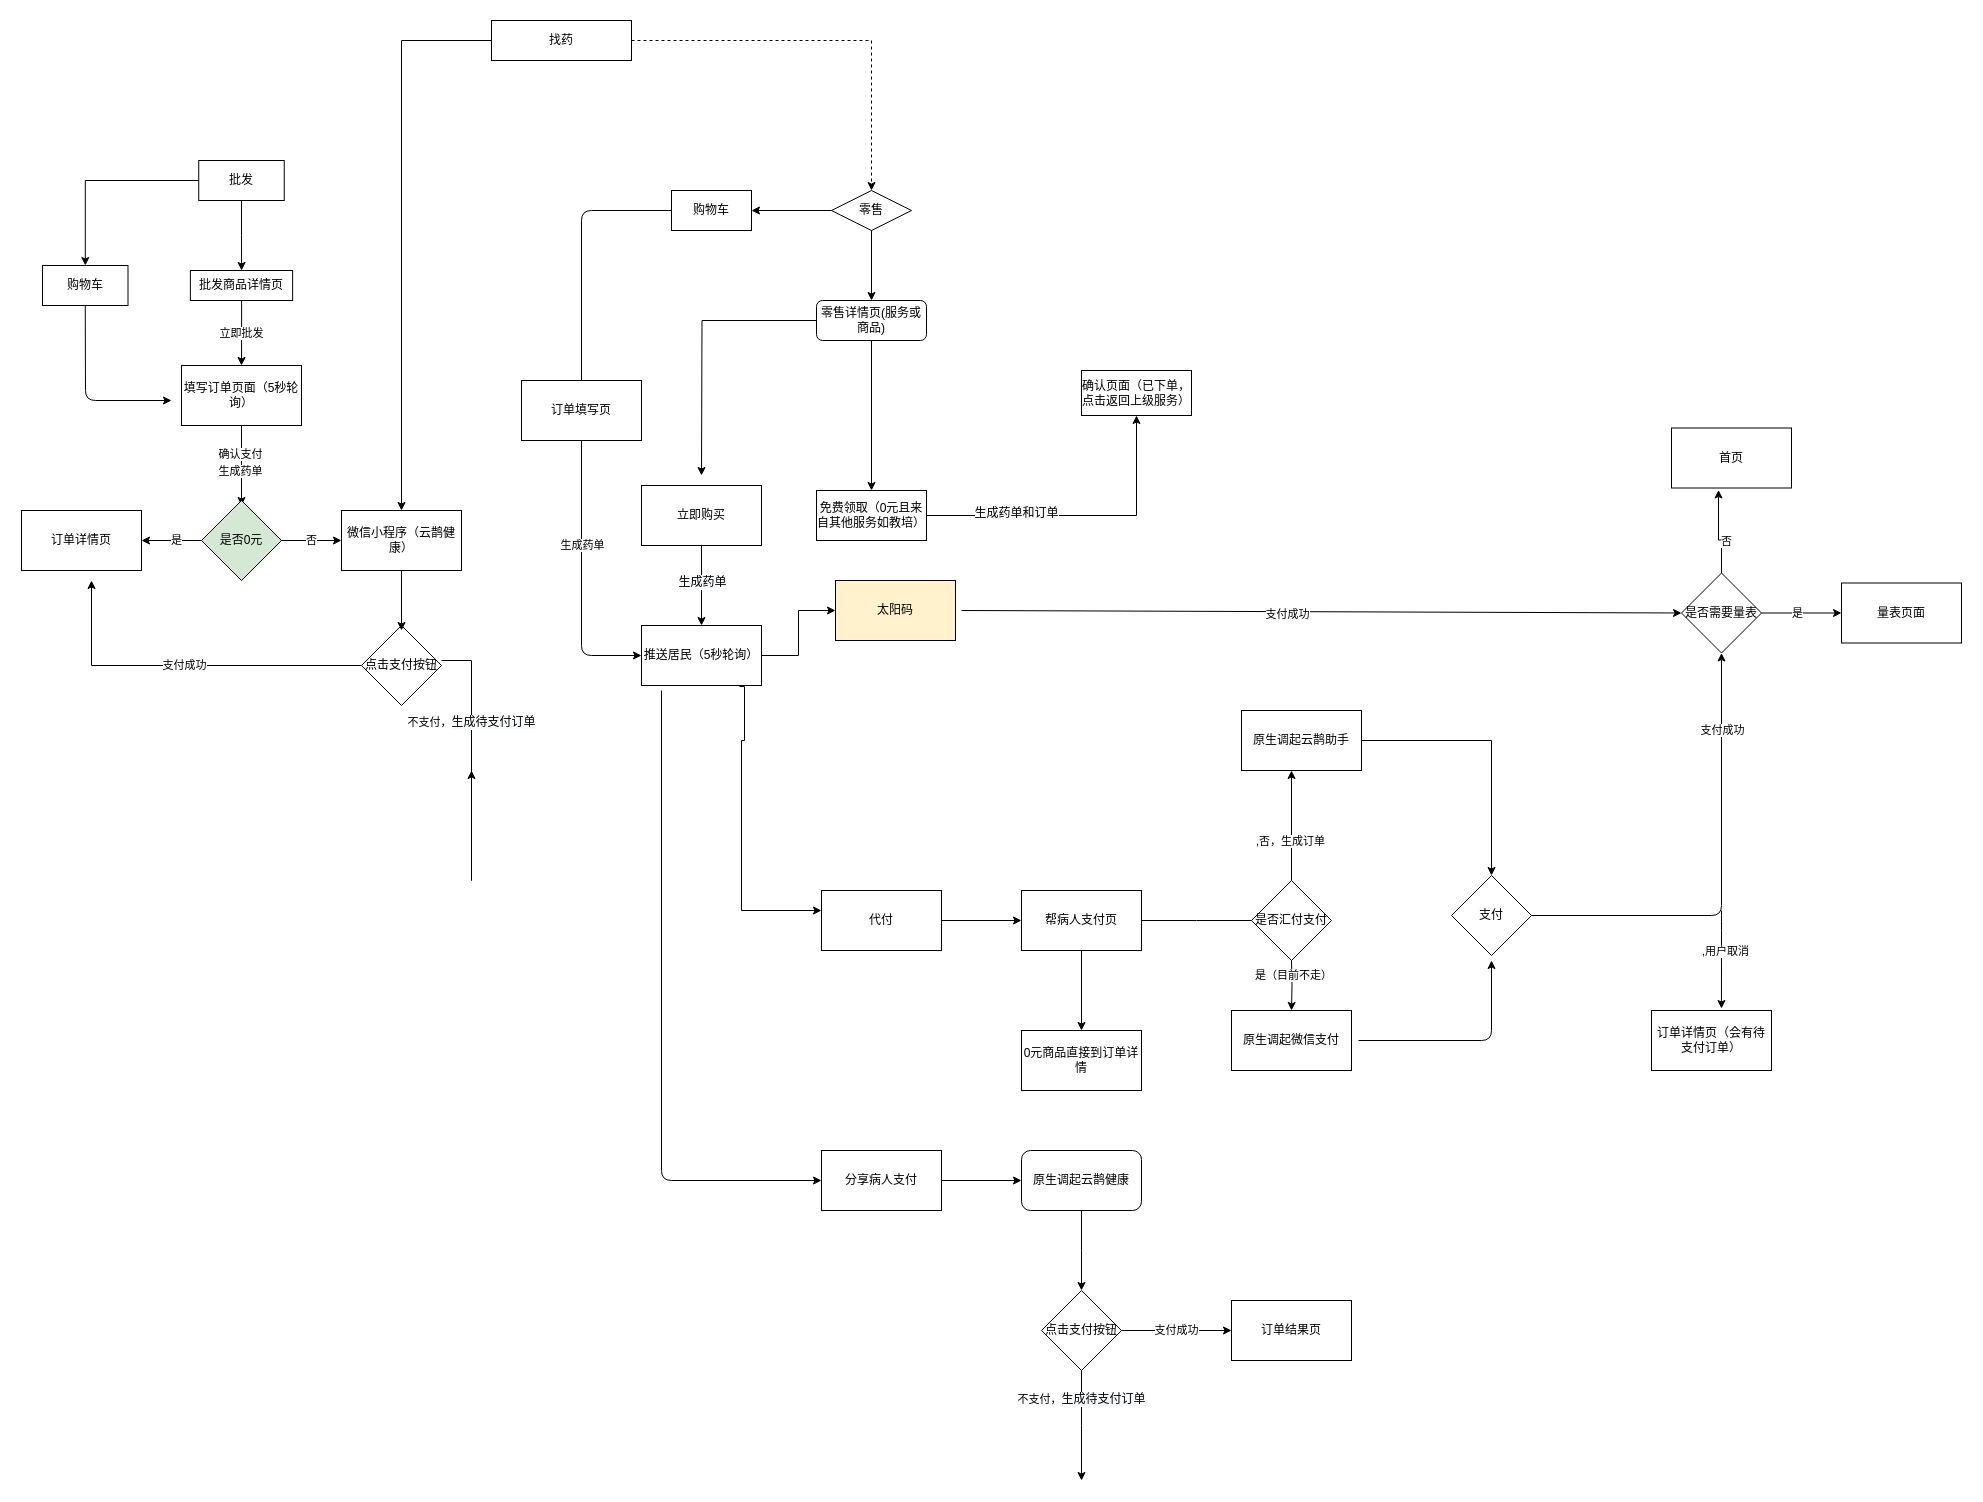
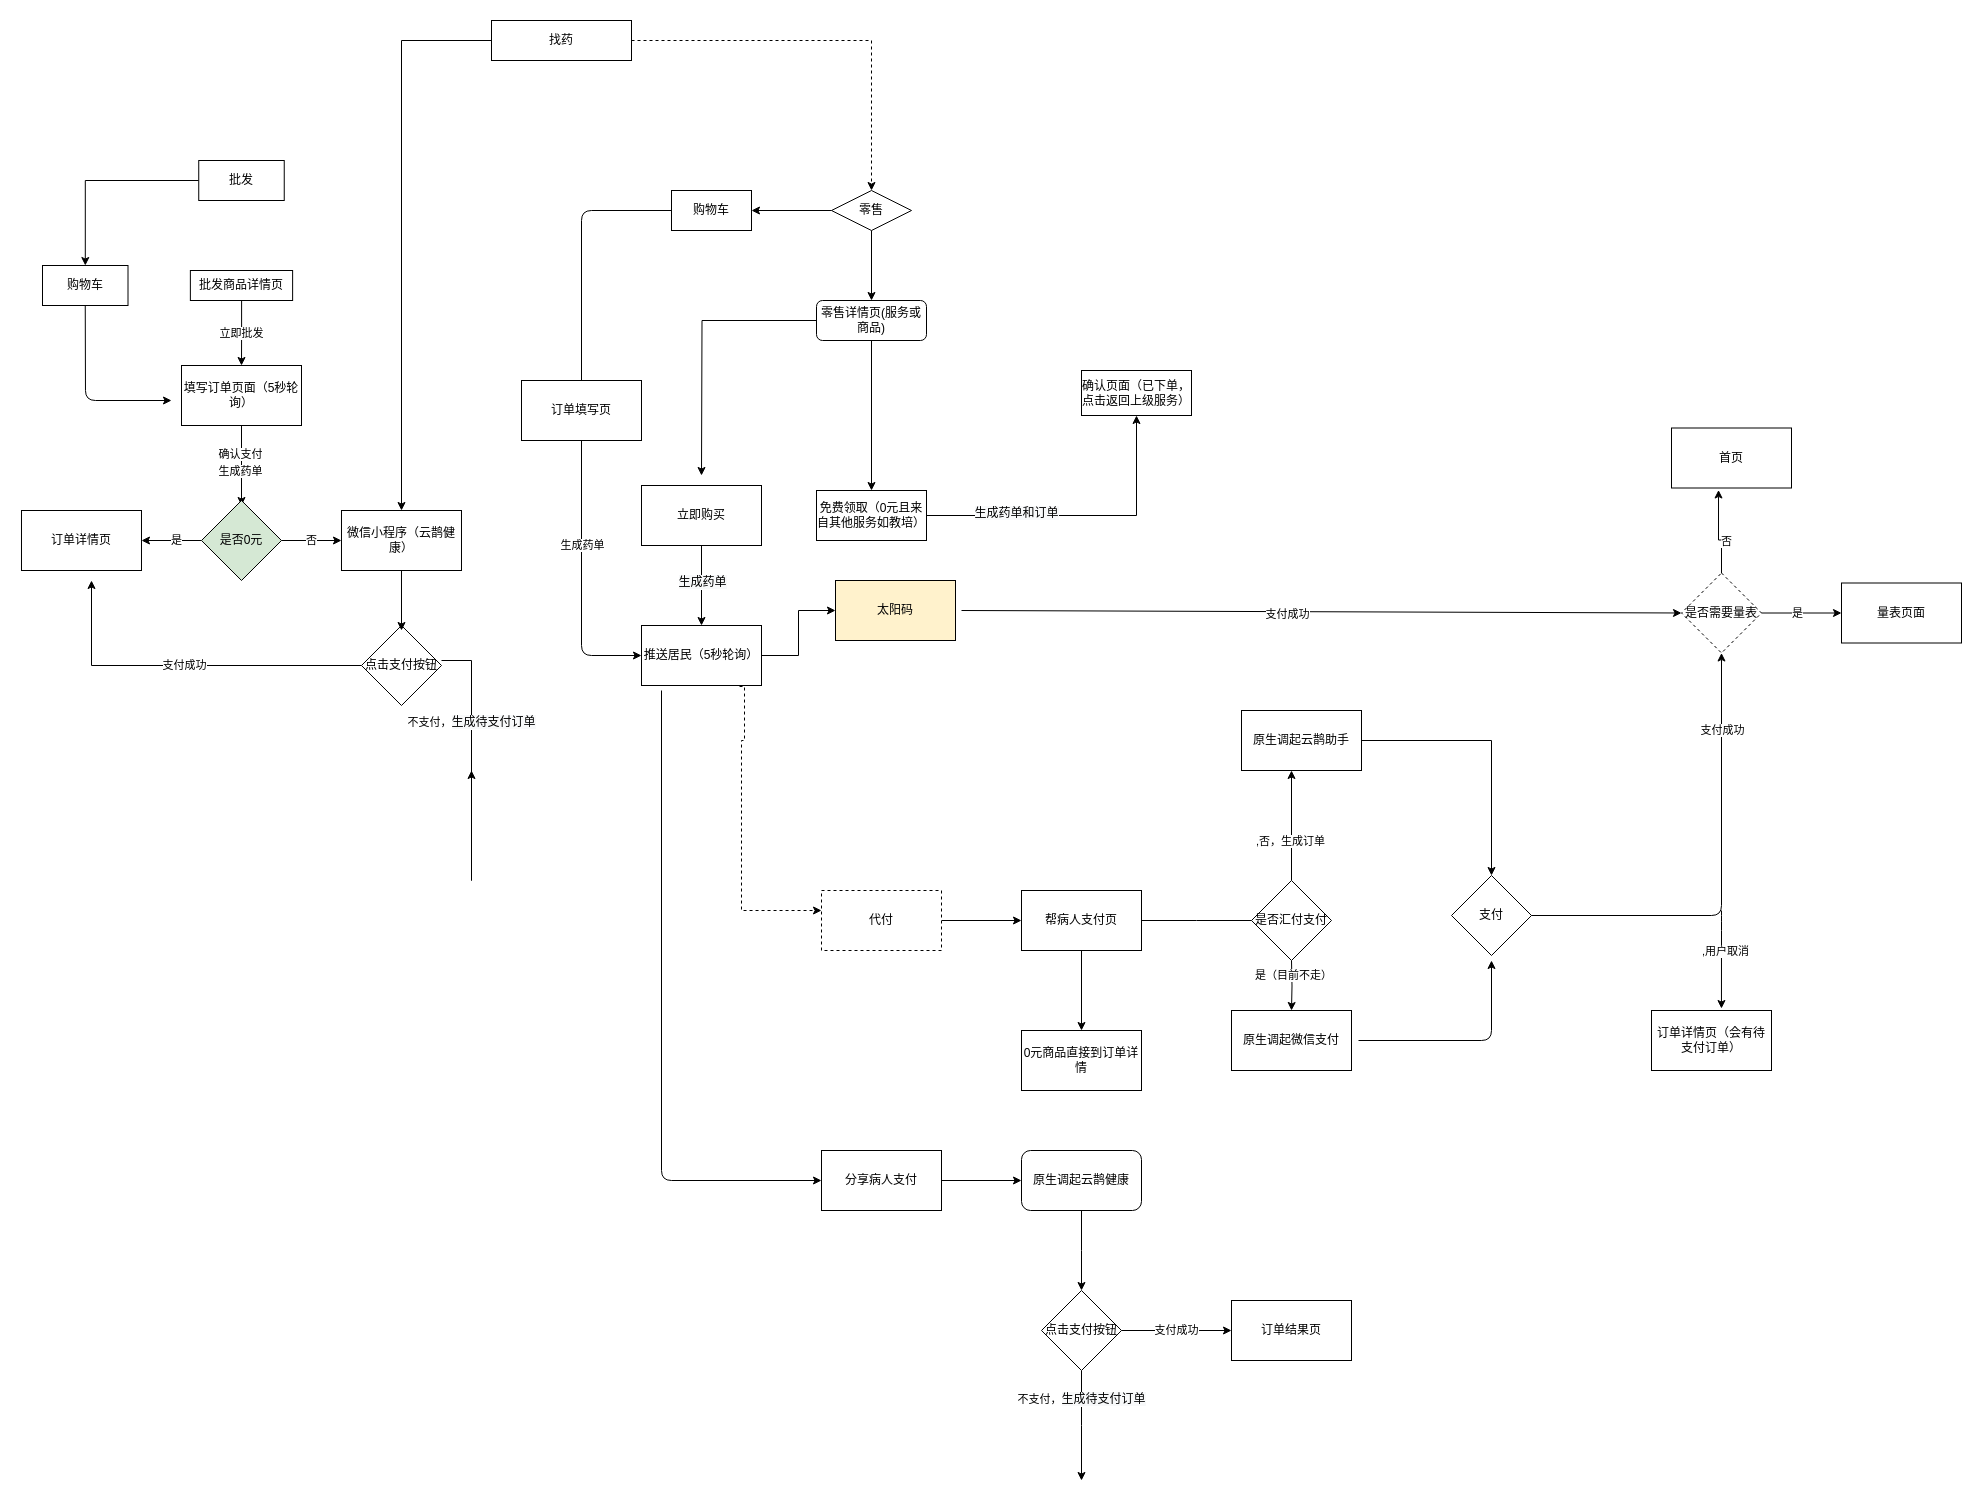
(242, 232) -> none
(1722, 613) -> (1722, 613)
(742, 832) -> (742, 832)
(882, 921) -> (882, 921)
